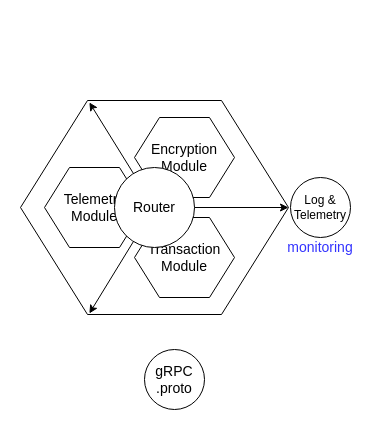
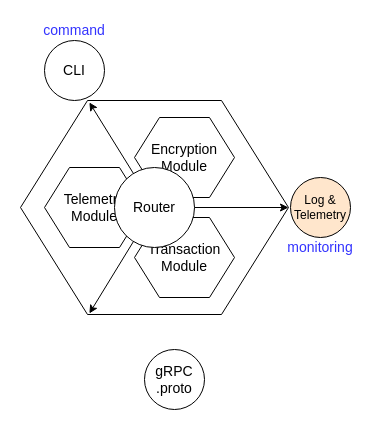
none -> (75, 31)
none -> (75, 71)
(321, 208) -> (321, 208)
